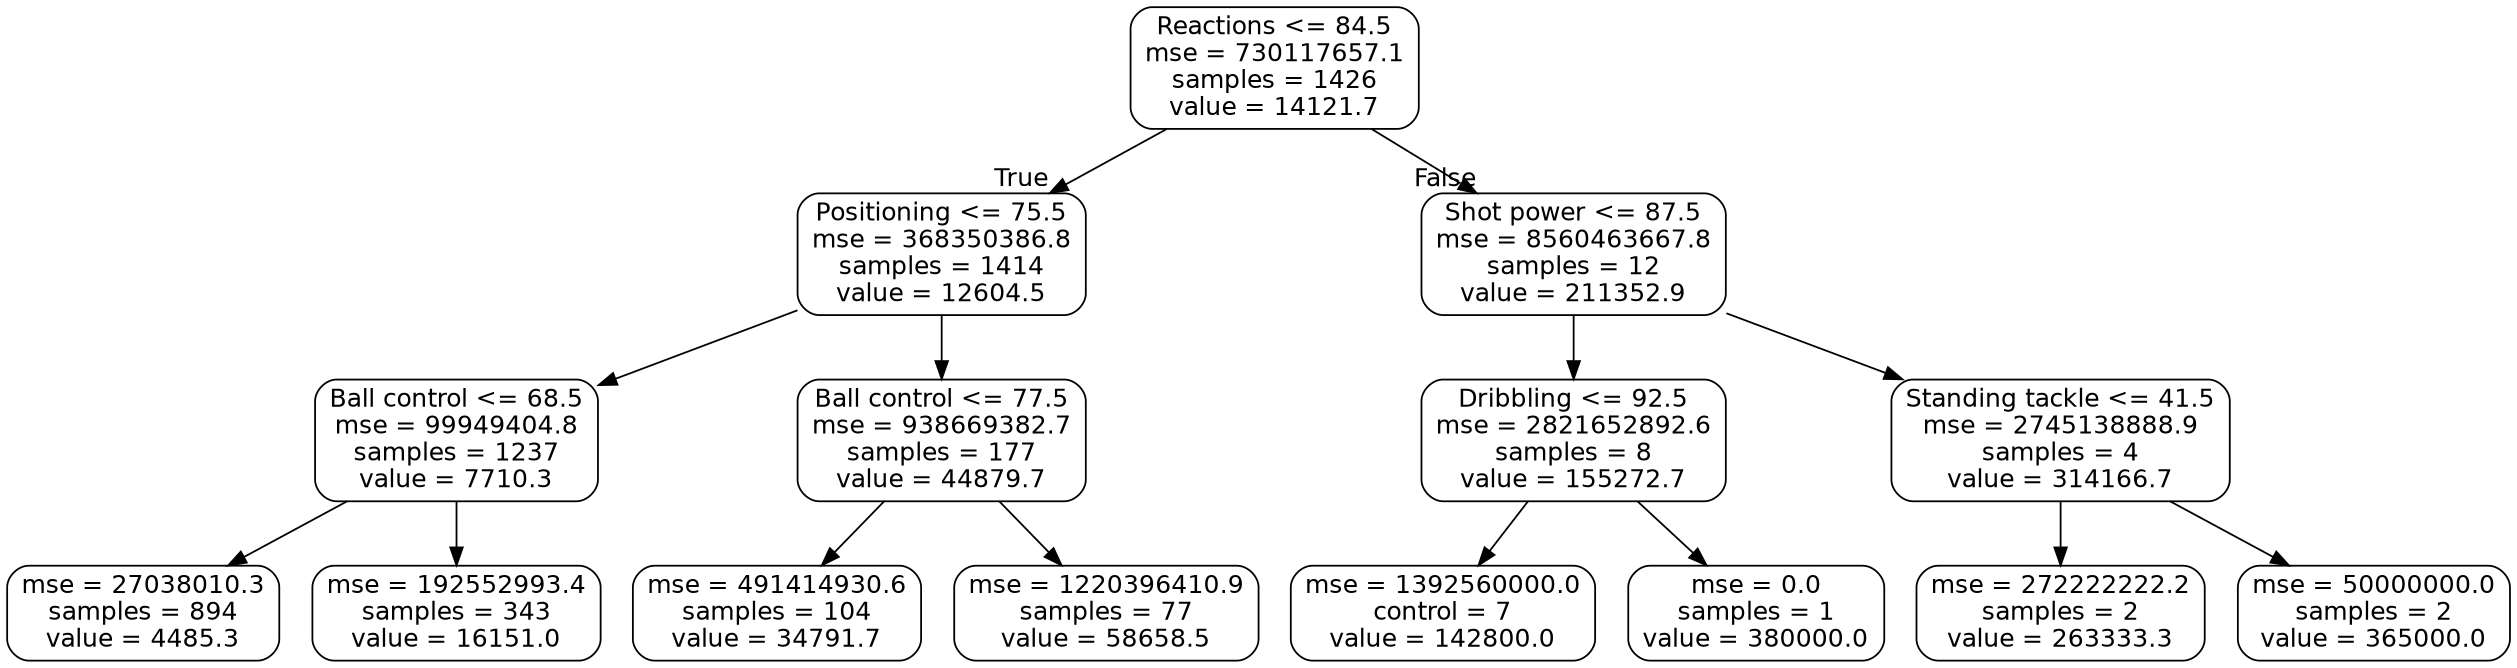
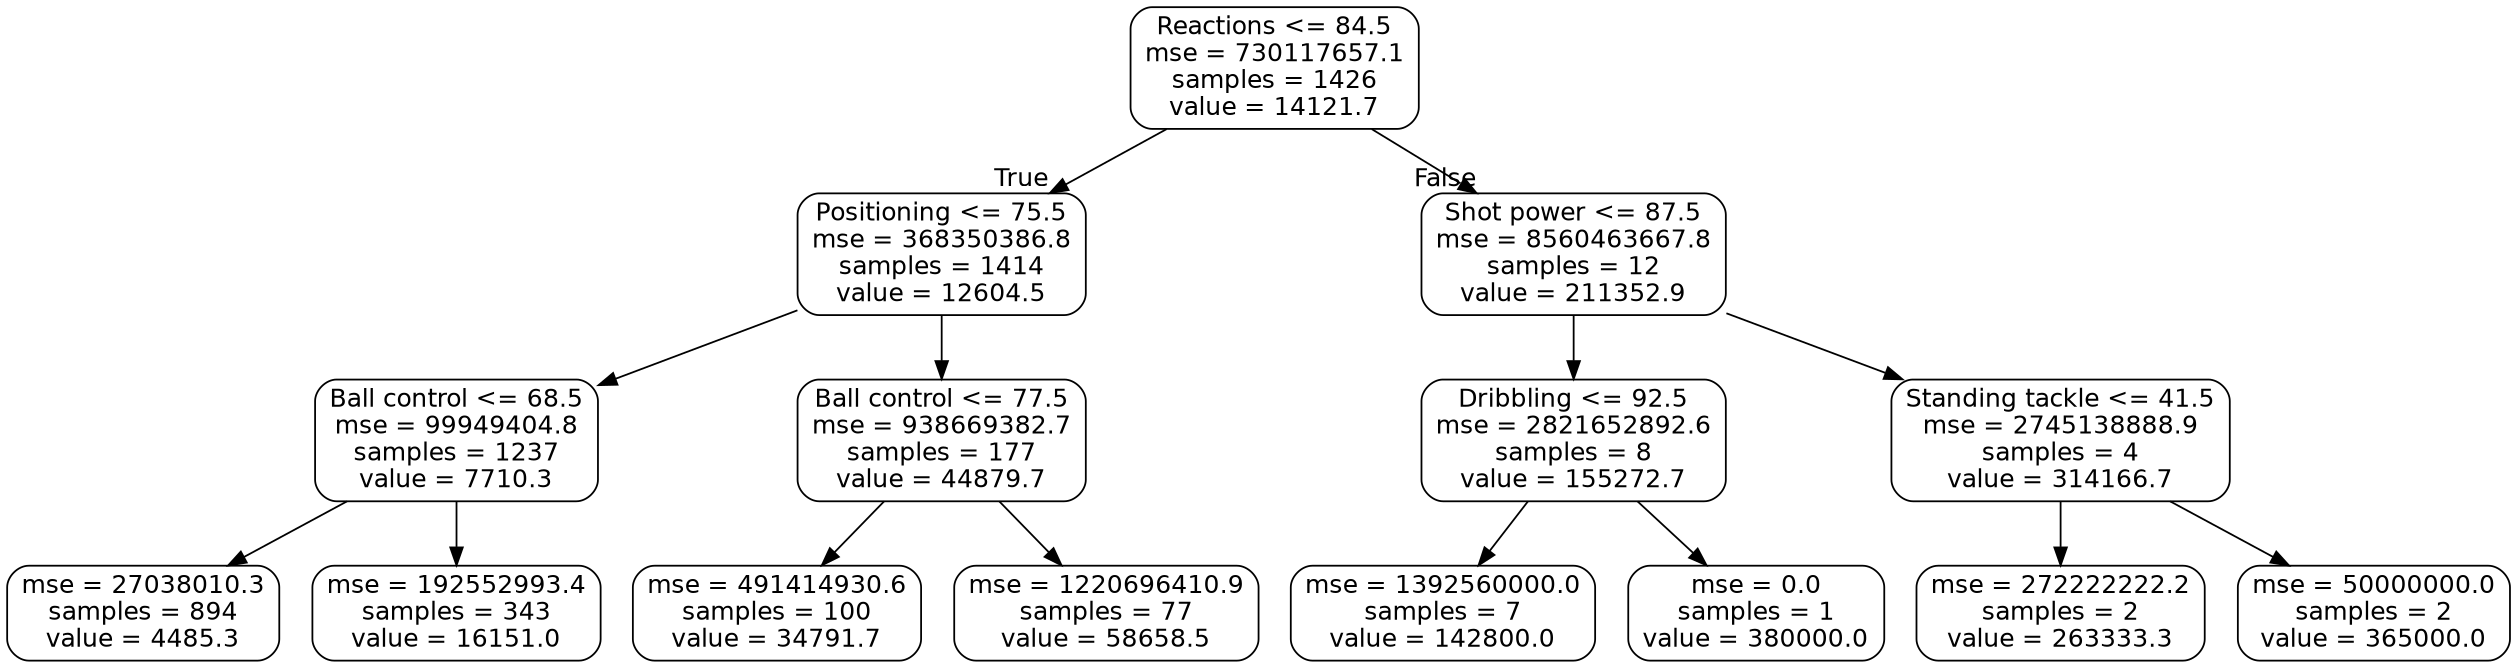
(777, 613) -> (777, 613)
(1106, 613) -> (1106, 613)
(1443, 613) -> (1443, 613)
